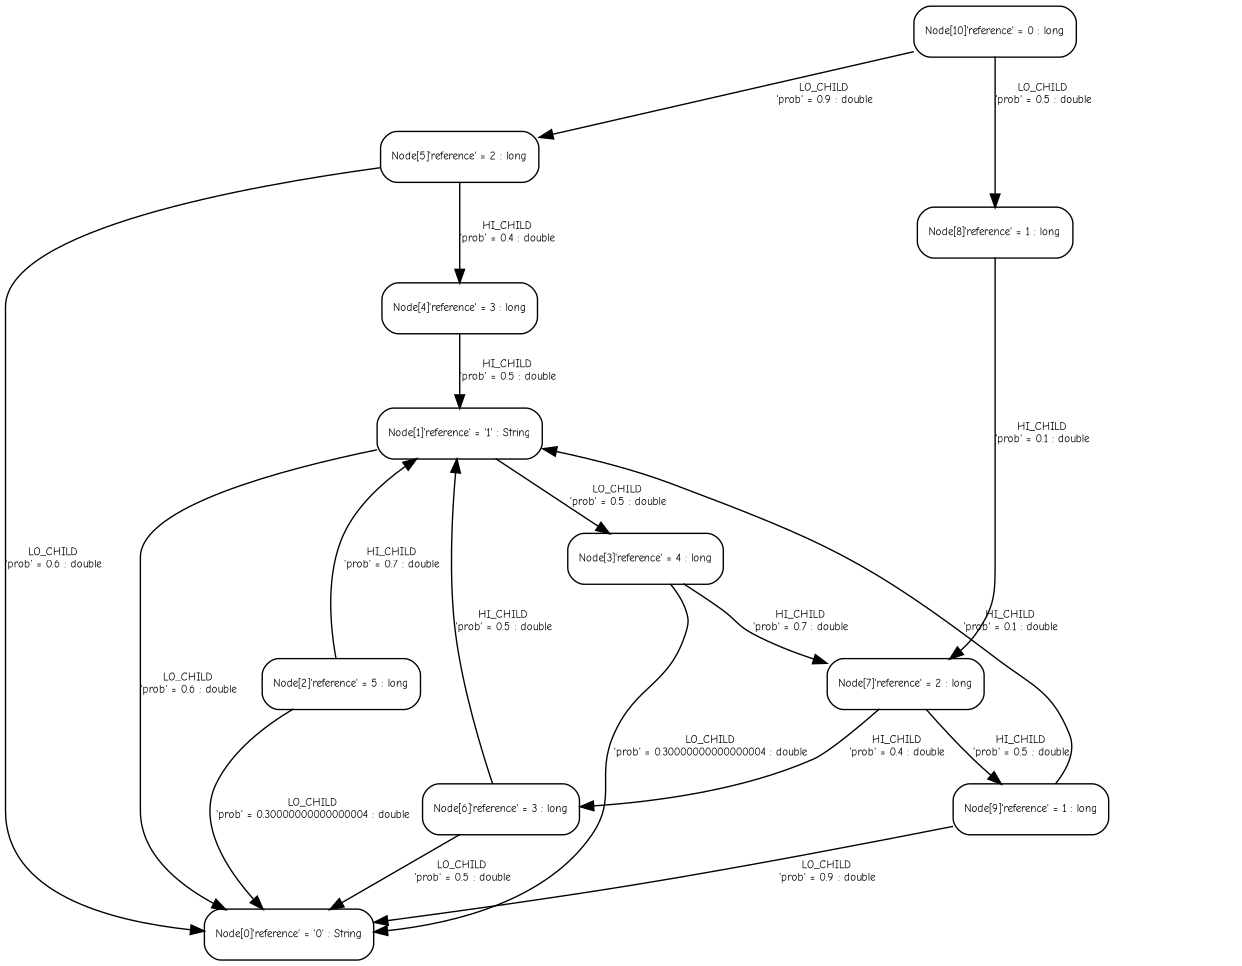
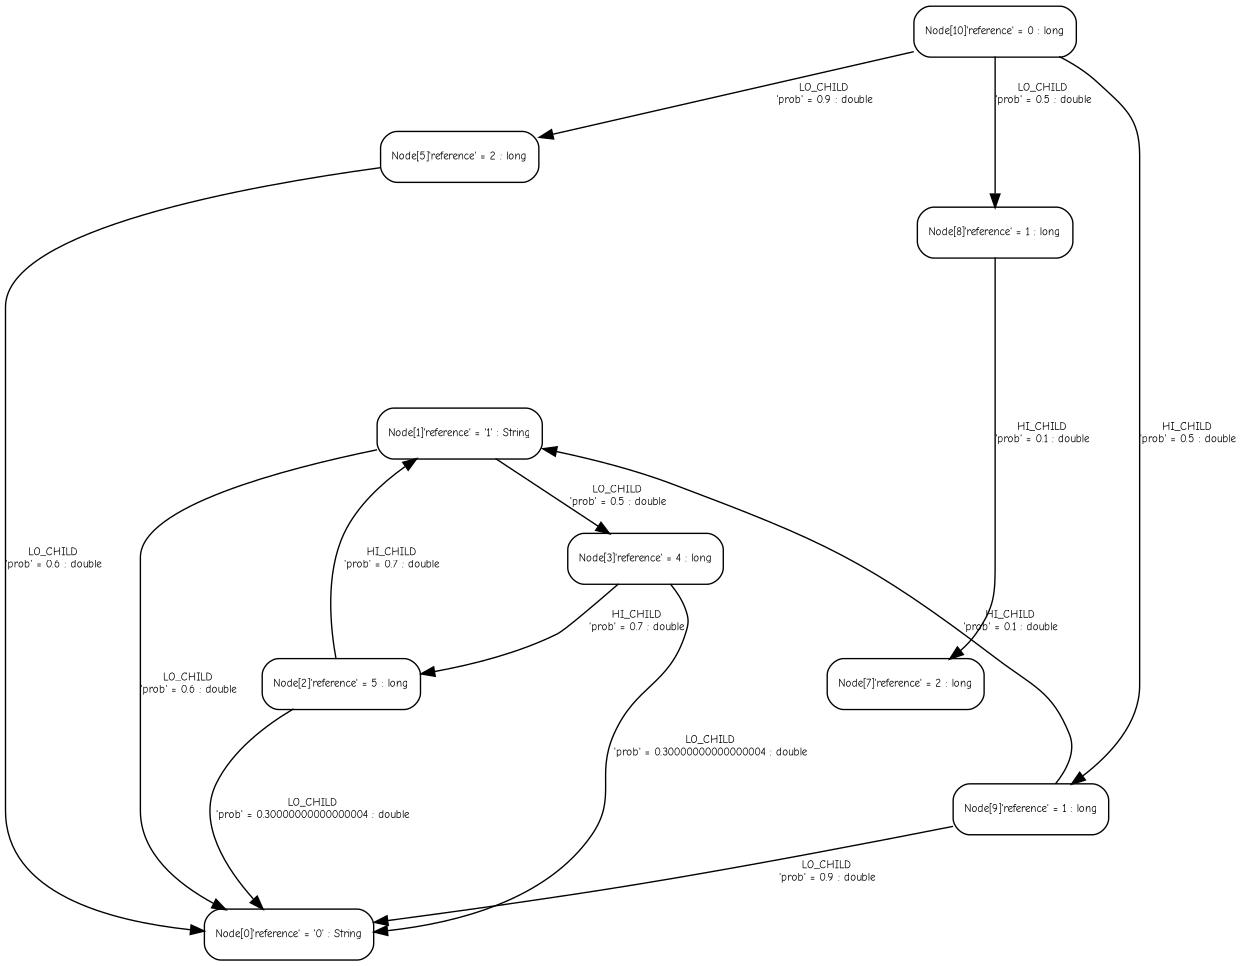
(460, 308) -> none
(744, 629) -> (535, 644)
(957, 743) -> (1140, 408)
(501, 809) -> none
